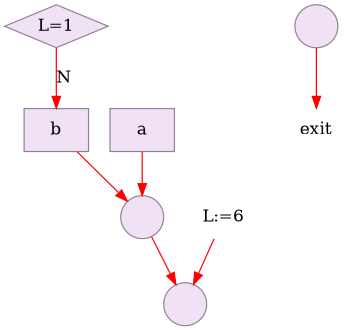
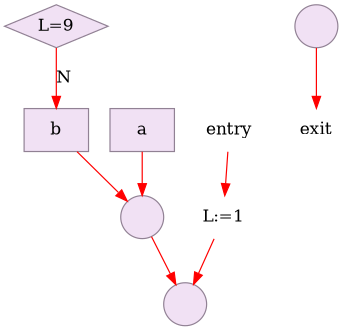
(56, 26) -> (56, 26)
none -> (229, 130)
(223, 217) -> (223, 217)
